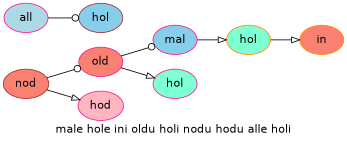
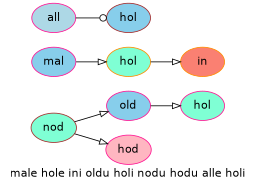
(135, 52) -> none
(101, 62) -> (129, 106)
(60, 74) -> (87, 118)
(26, 84) -> (54, 128)
